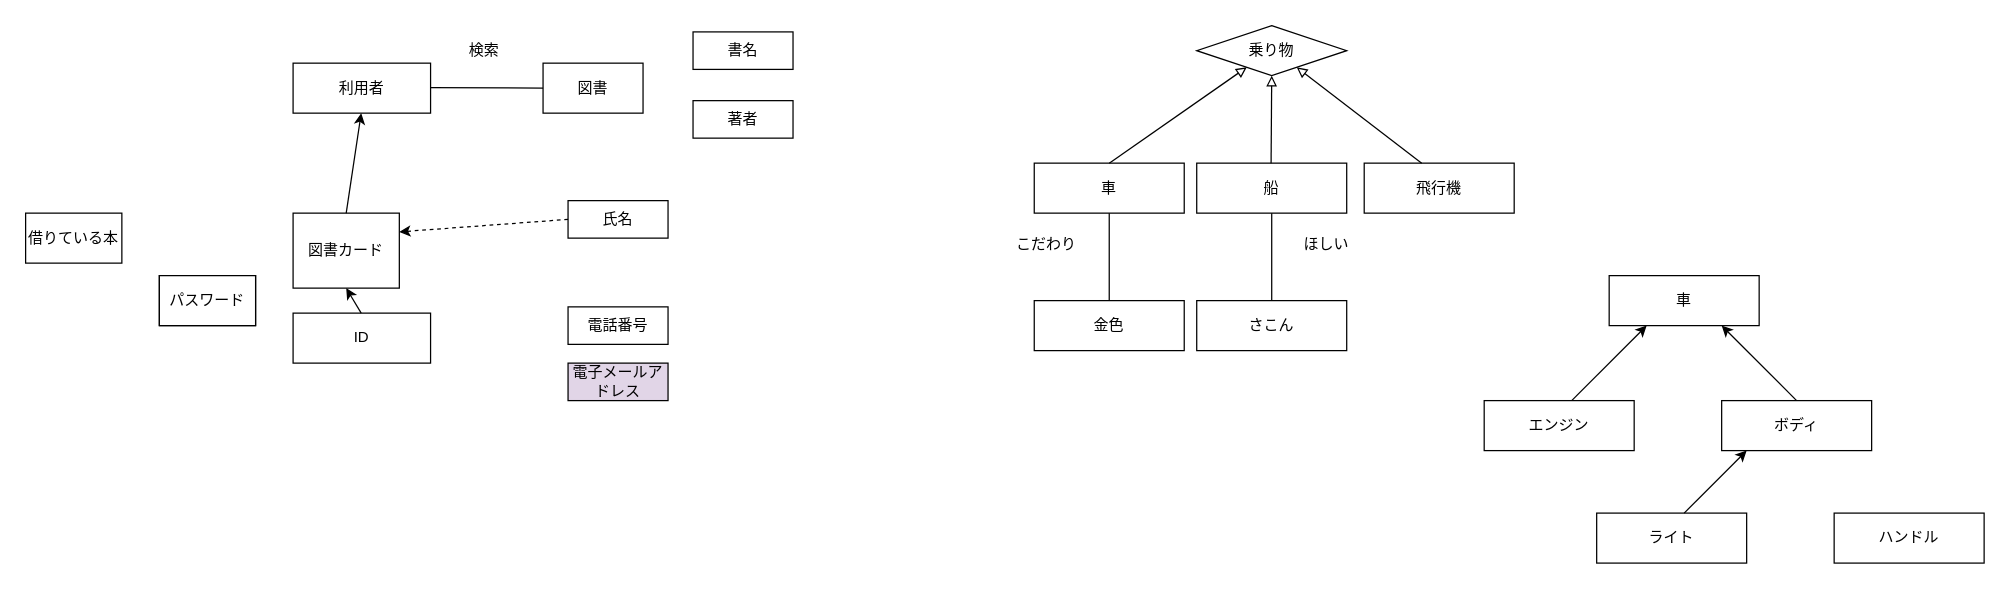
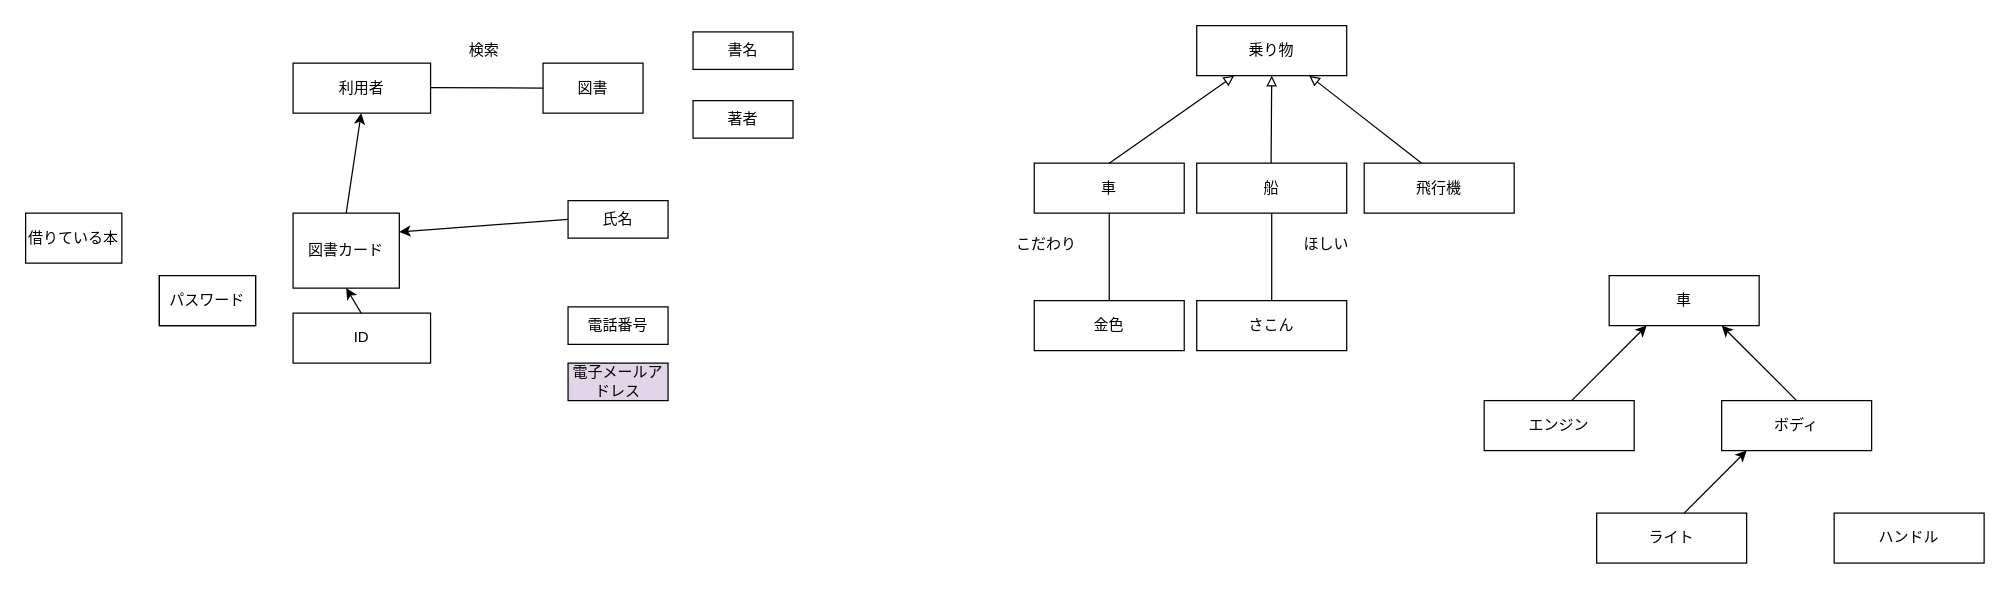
(1272, 51) -> (1272, 51)
(487, 225) -> (487, 225)
